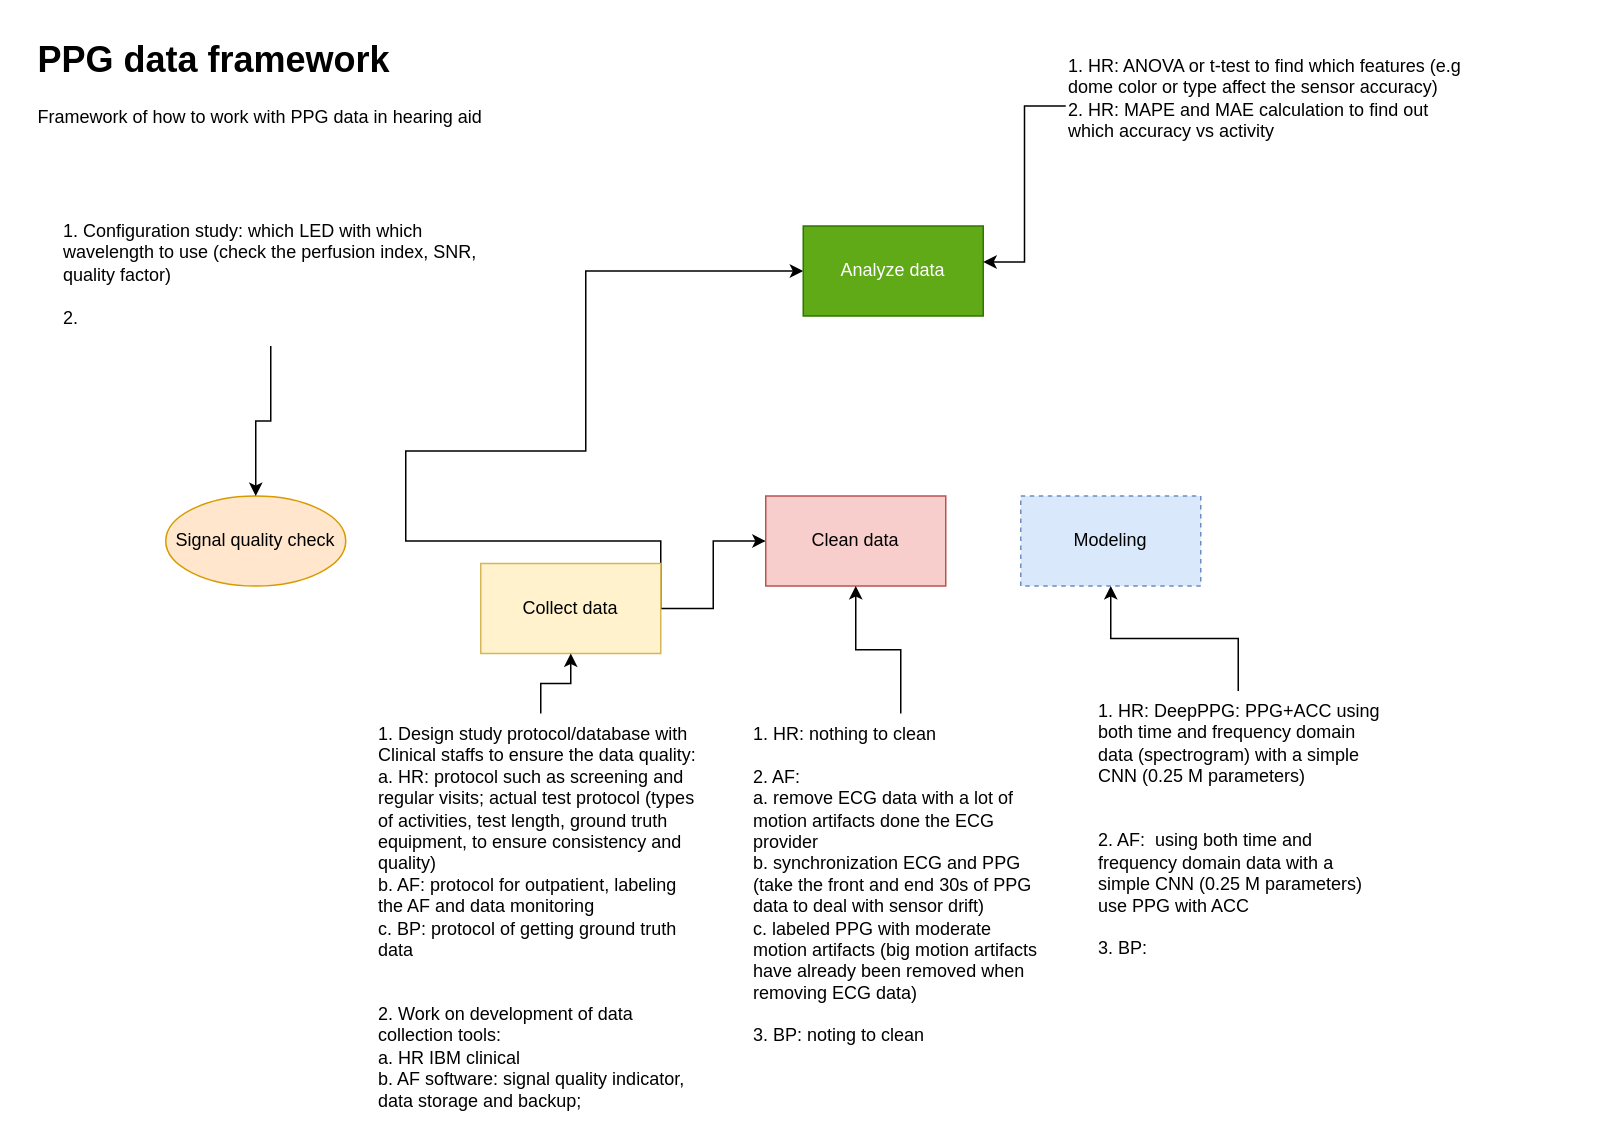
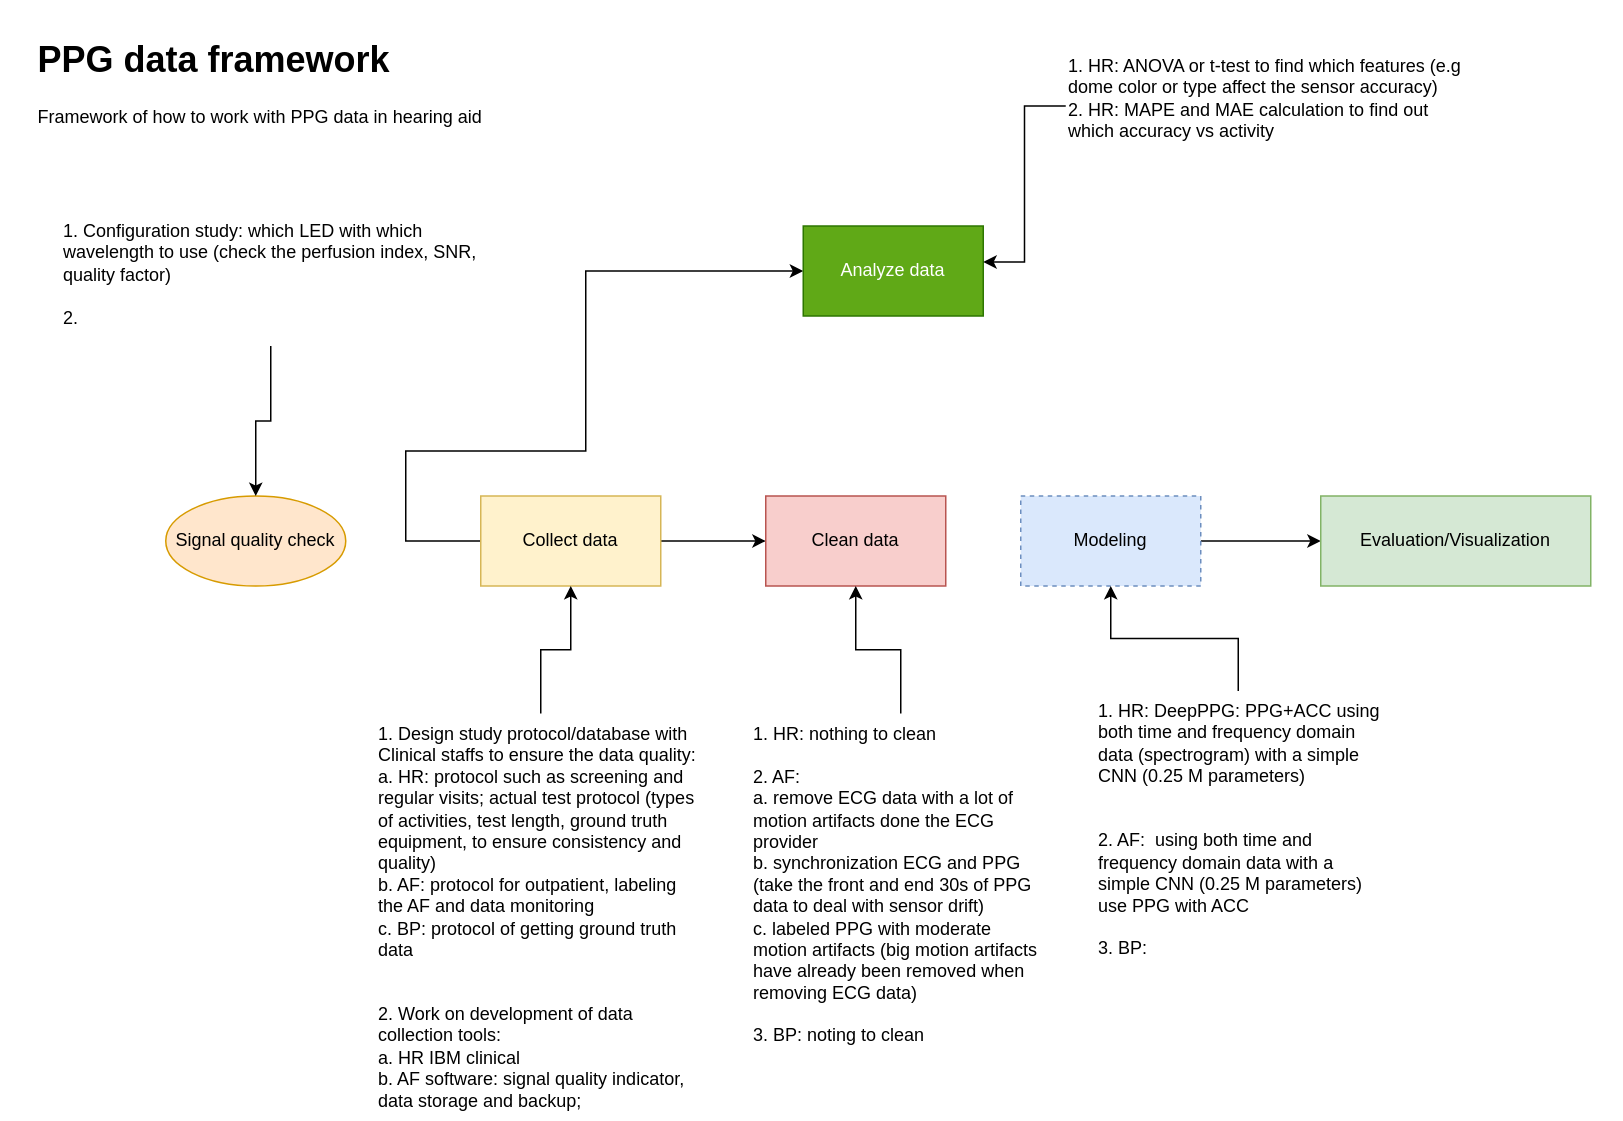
none -> (1256, 541)
none -> (1456, 541)
(571, 608) -> (571, 541)
